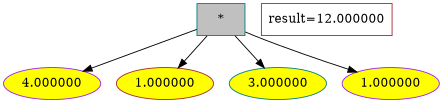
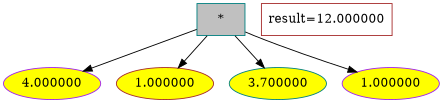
(278, 84) -> (278, 84)
